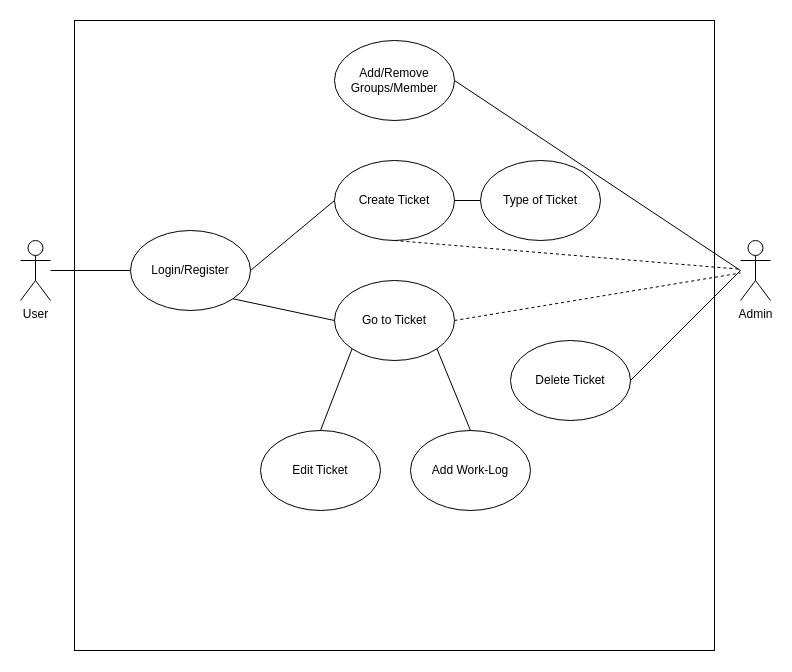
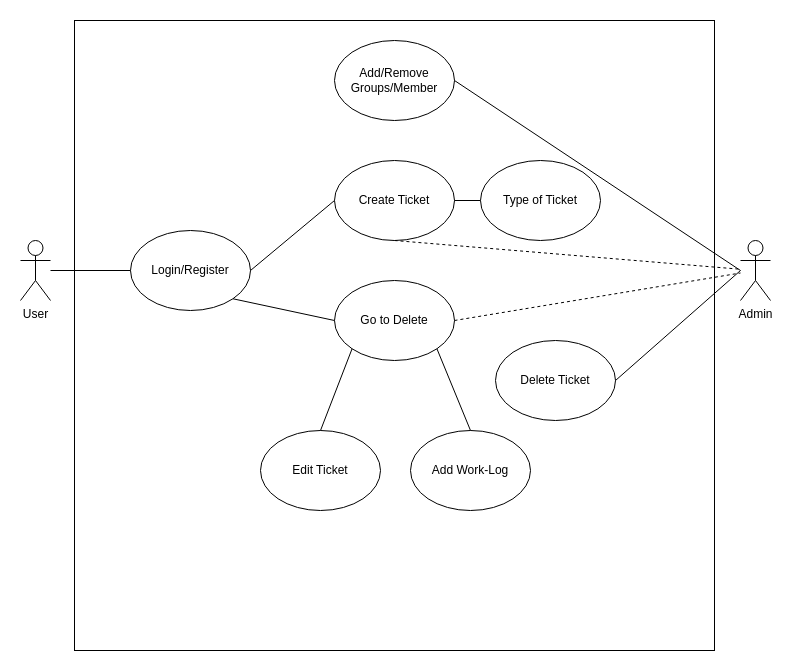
(395, 321) -> (395, 321)
(571, 381) -> (556, 381)
